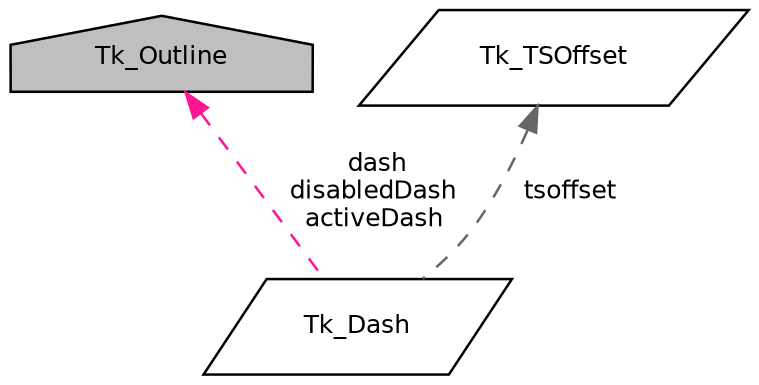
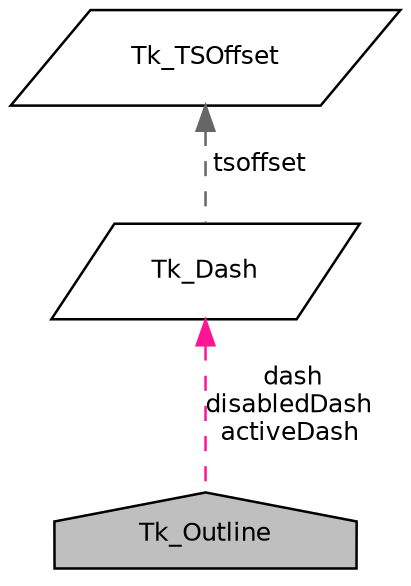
(262, 196) -> (206, 419)
